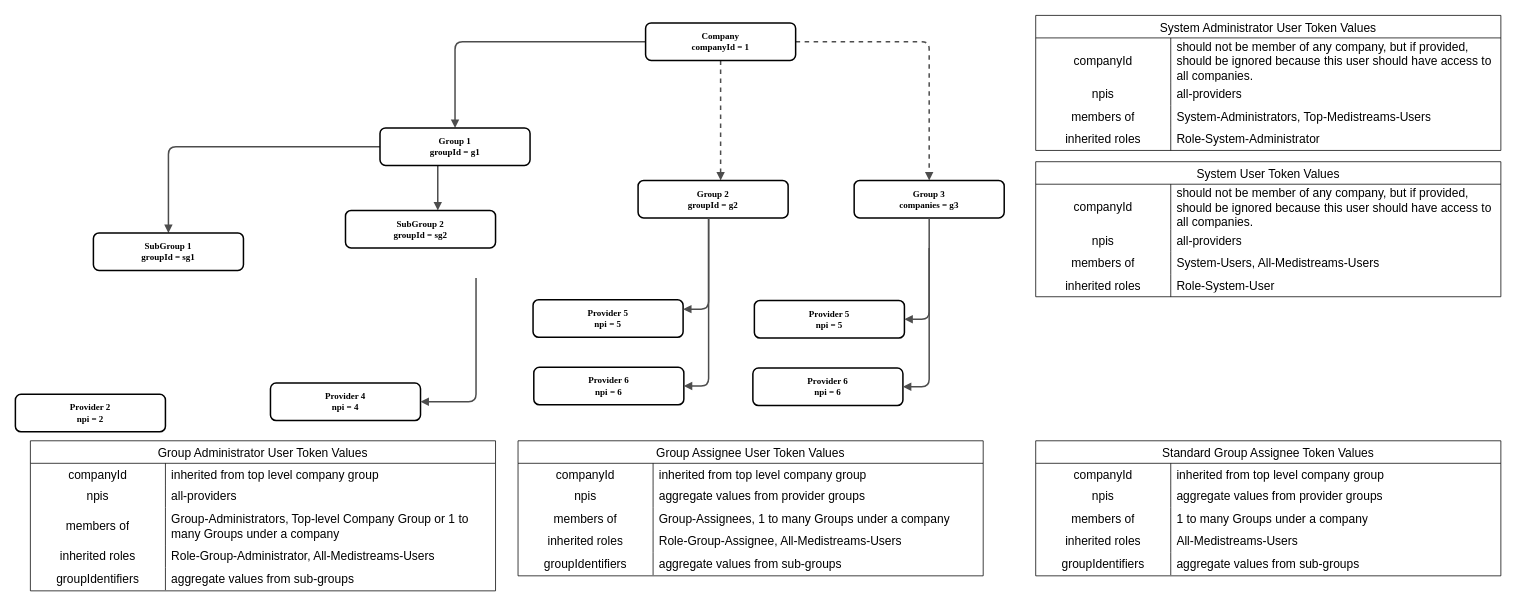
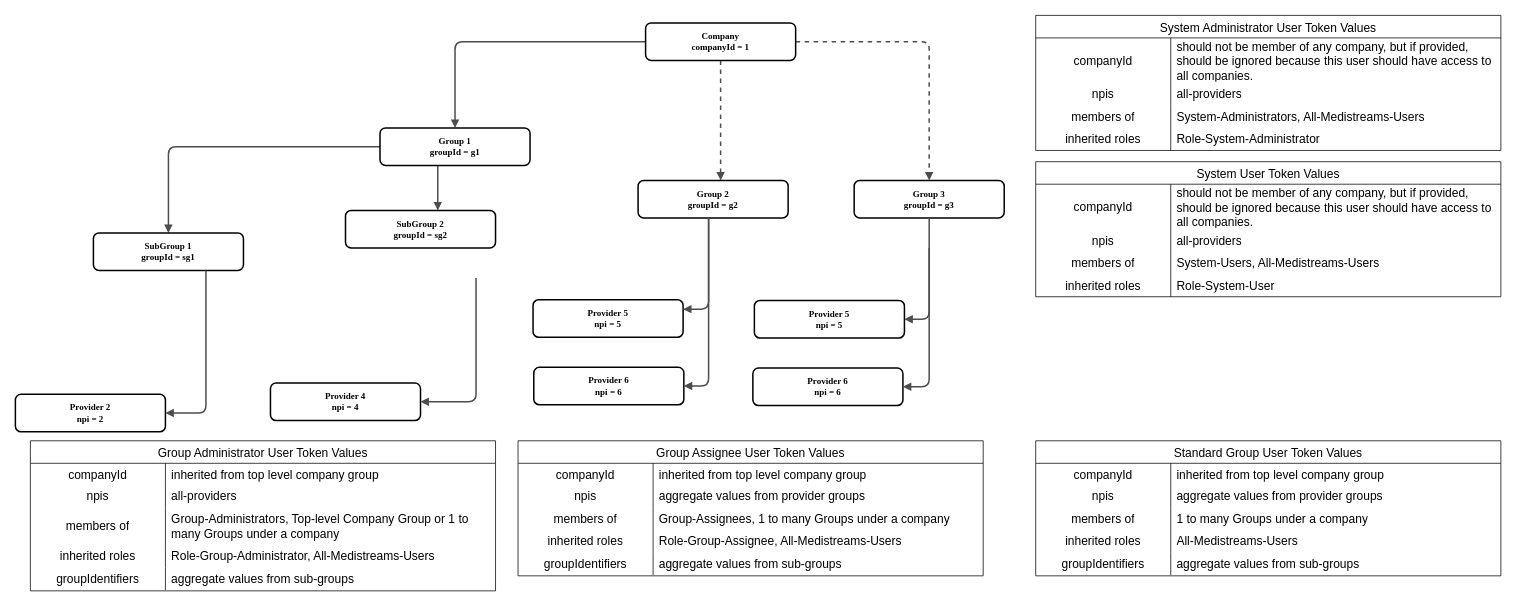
(1316, 117) -> (1313, 117)
(929, 199) -> (929, 199)
none -> (206, 355)
(1268, 453) -> (1268, 453)
